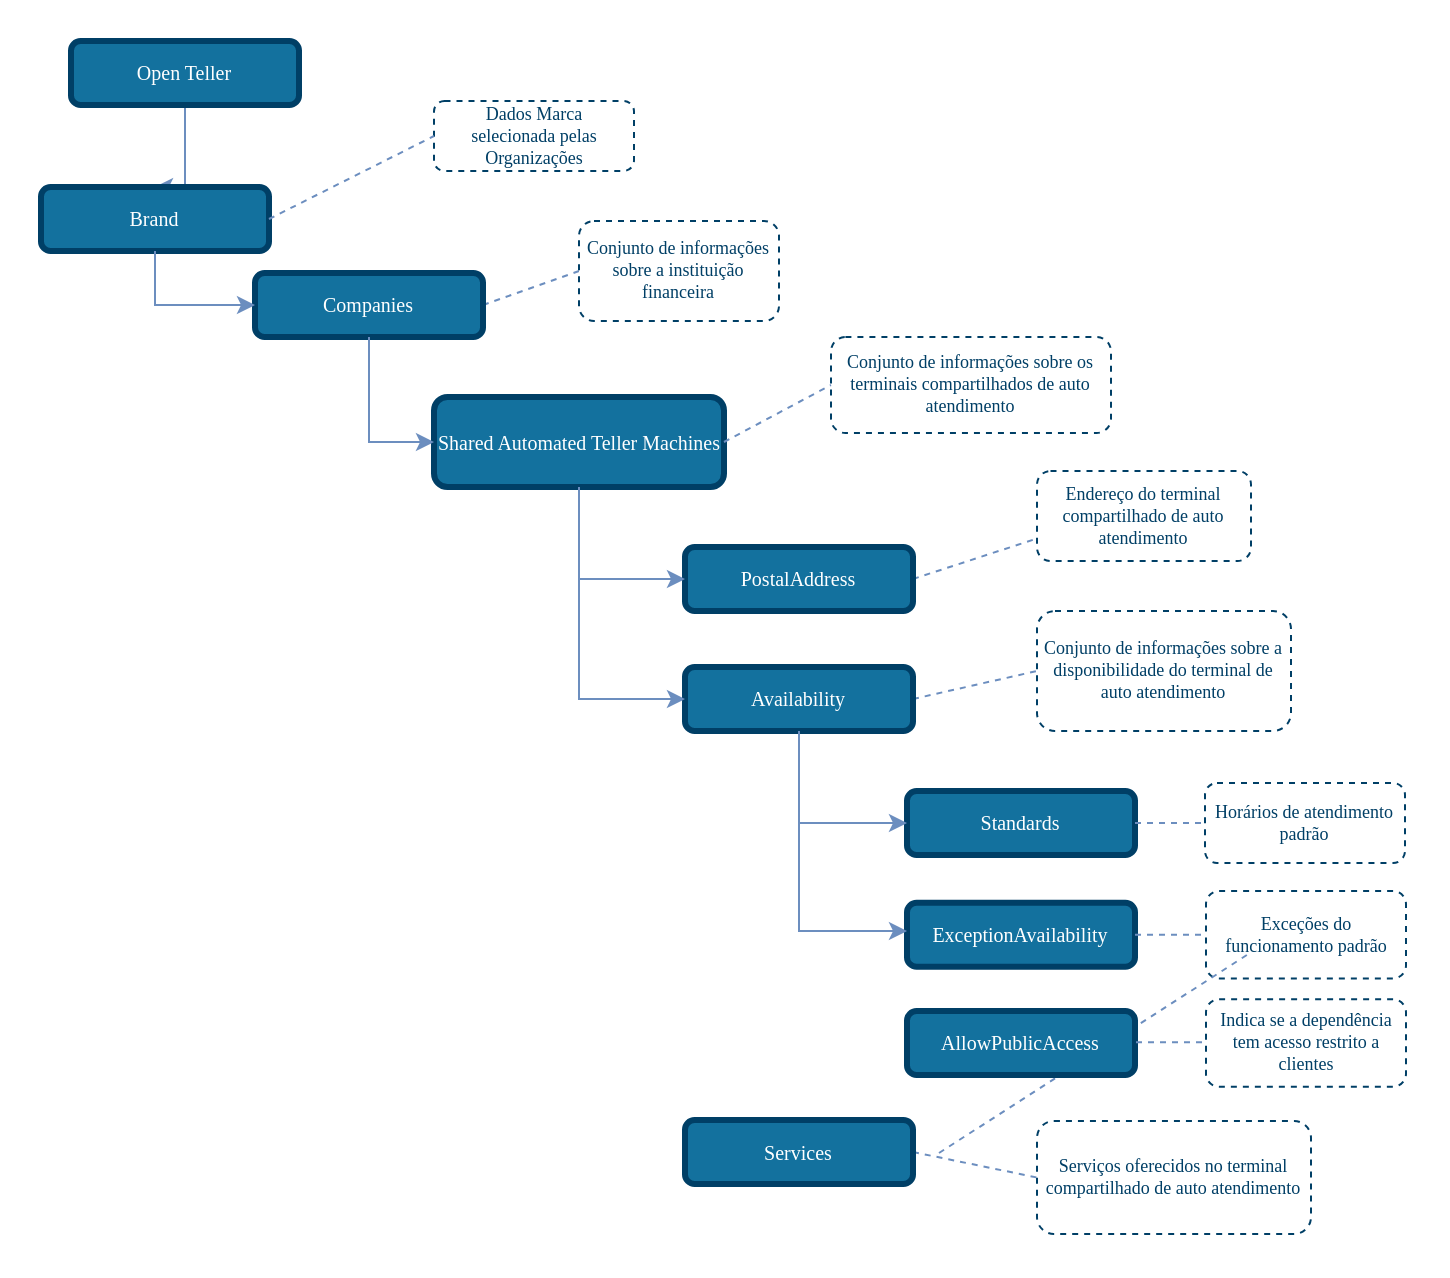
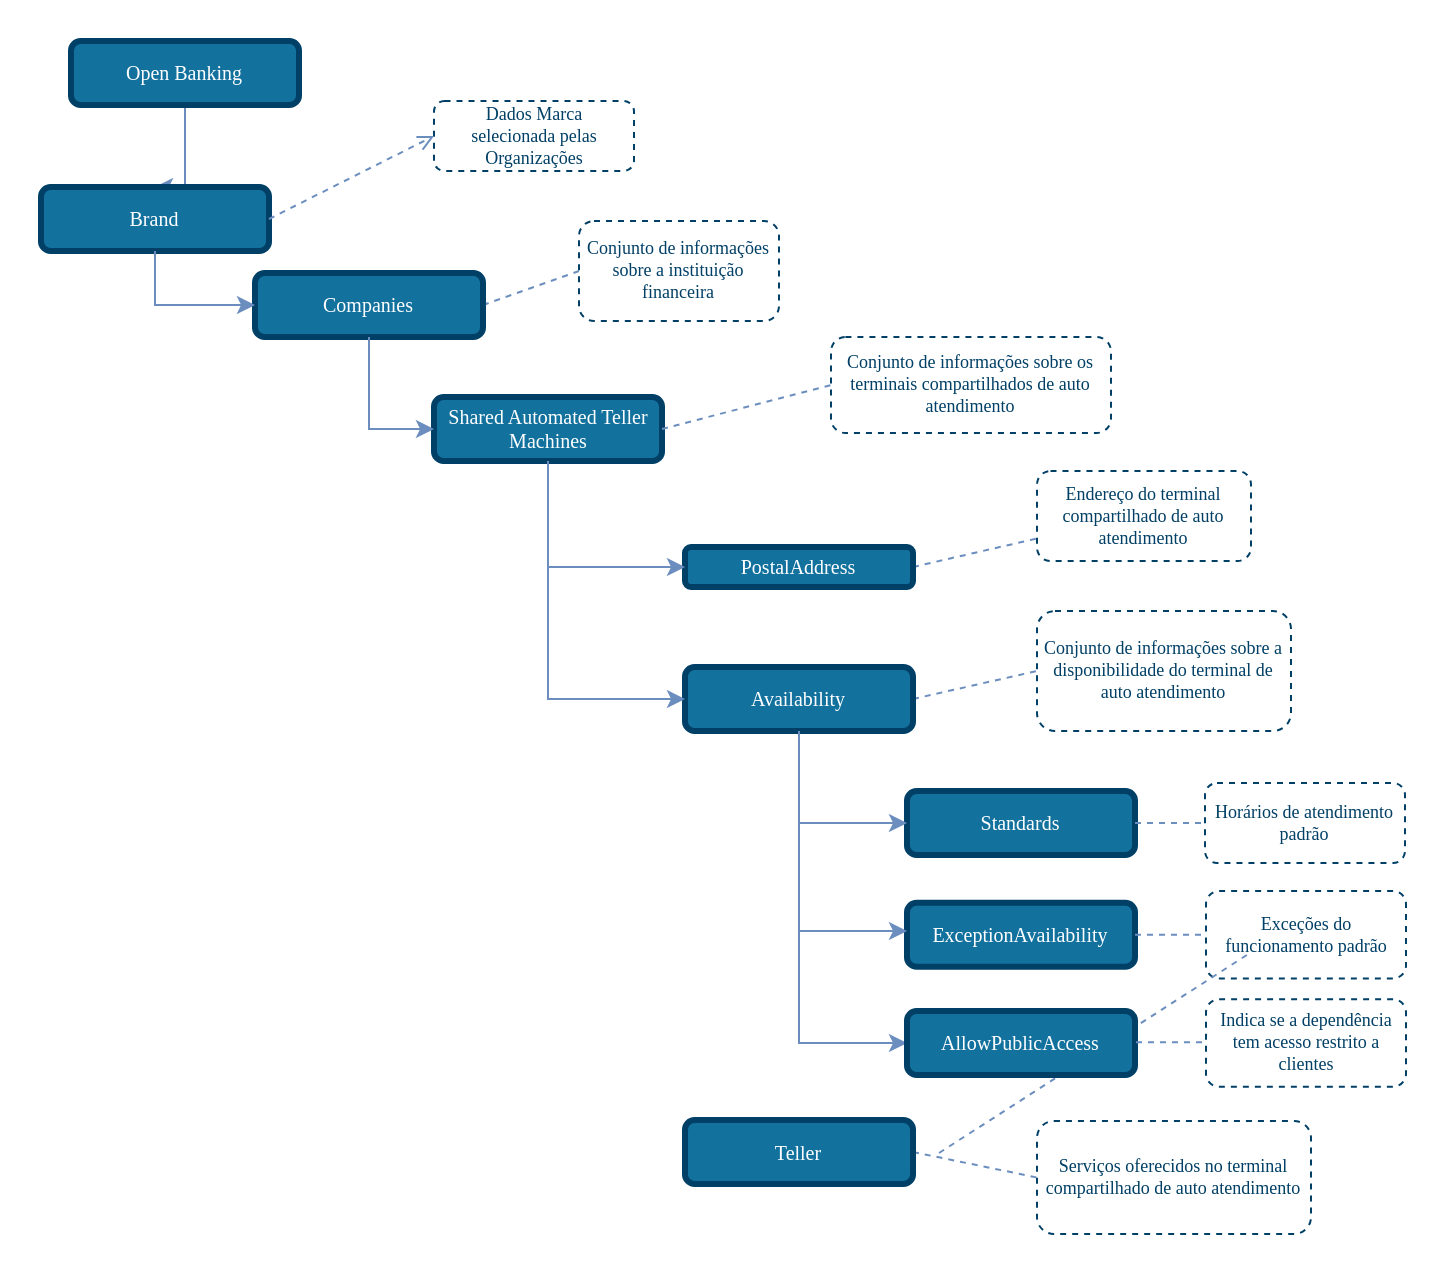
(185, 73) -> (185, 73)
(429, 139) -> (426, 140)
(579, 442) -> (548, 429)
(799, 579) -> (799, 567)
none -> (799, 1036)
(799, 1153) -> (799, 1153)
